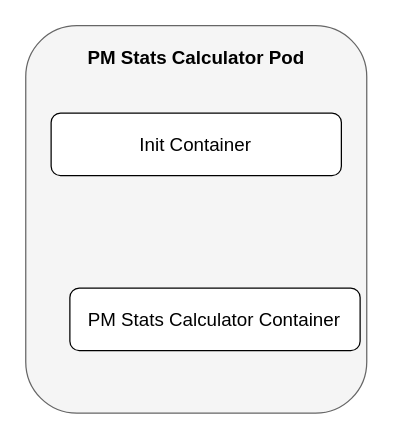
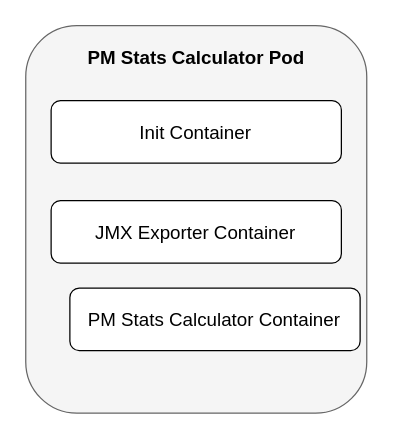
(196, 144) -> (196, 132)
none -> (196, 232)
